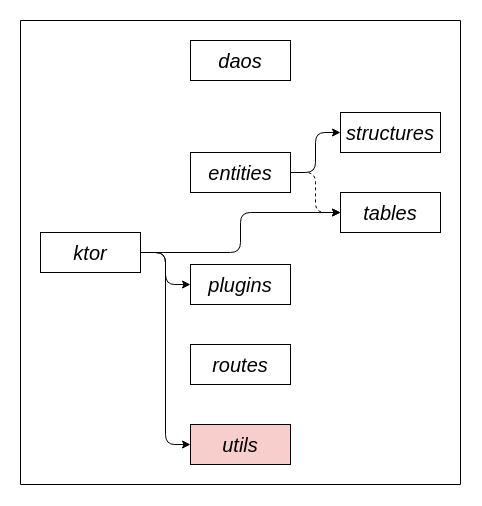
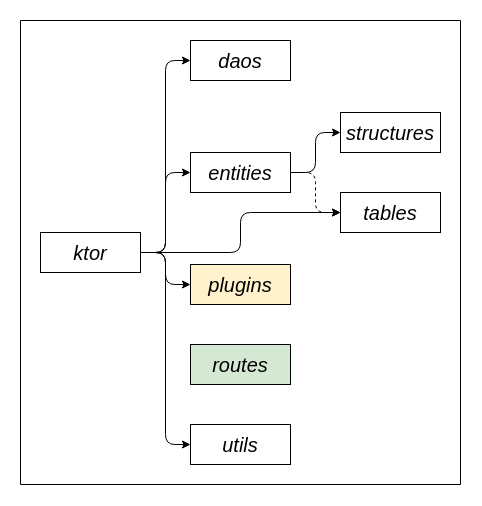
none -> (166, 113)
none -> (176, 173)
(241, 285) -> (241, 285)
(241, 365) -> (241, 365)
(241, 445) -> (241, 445)
